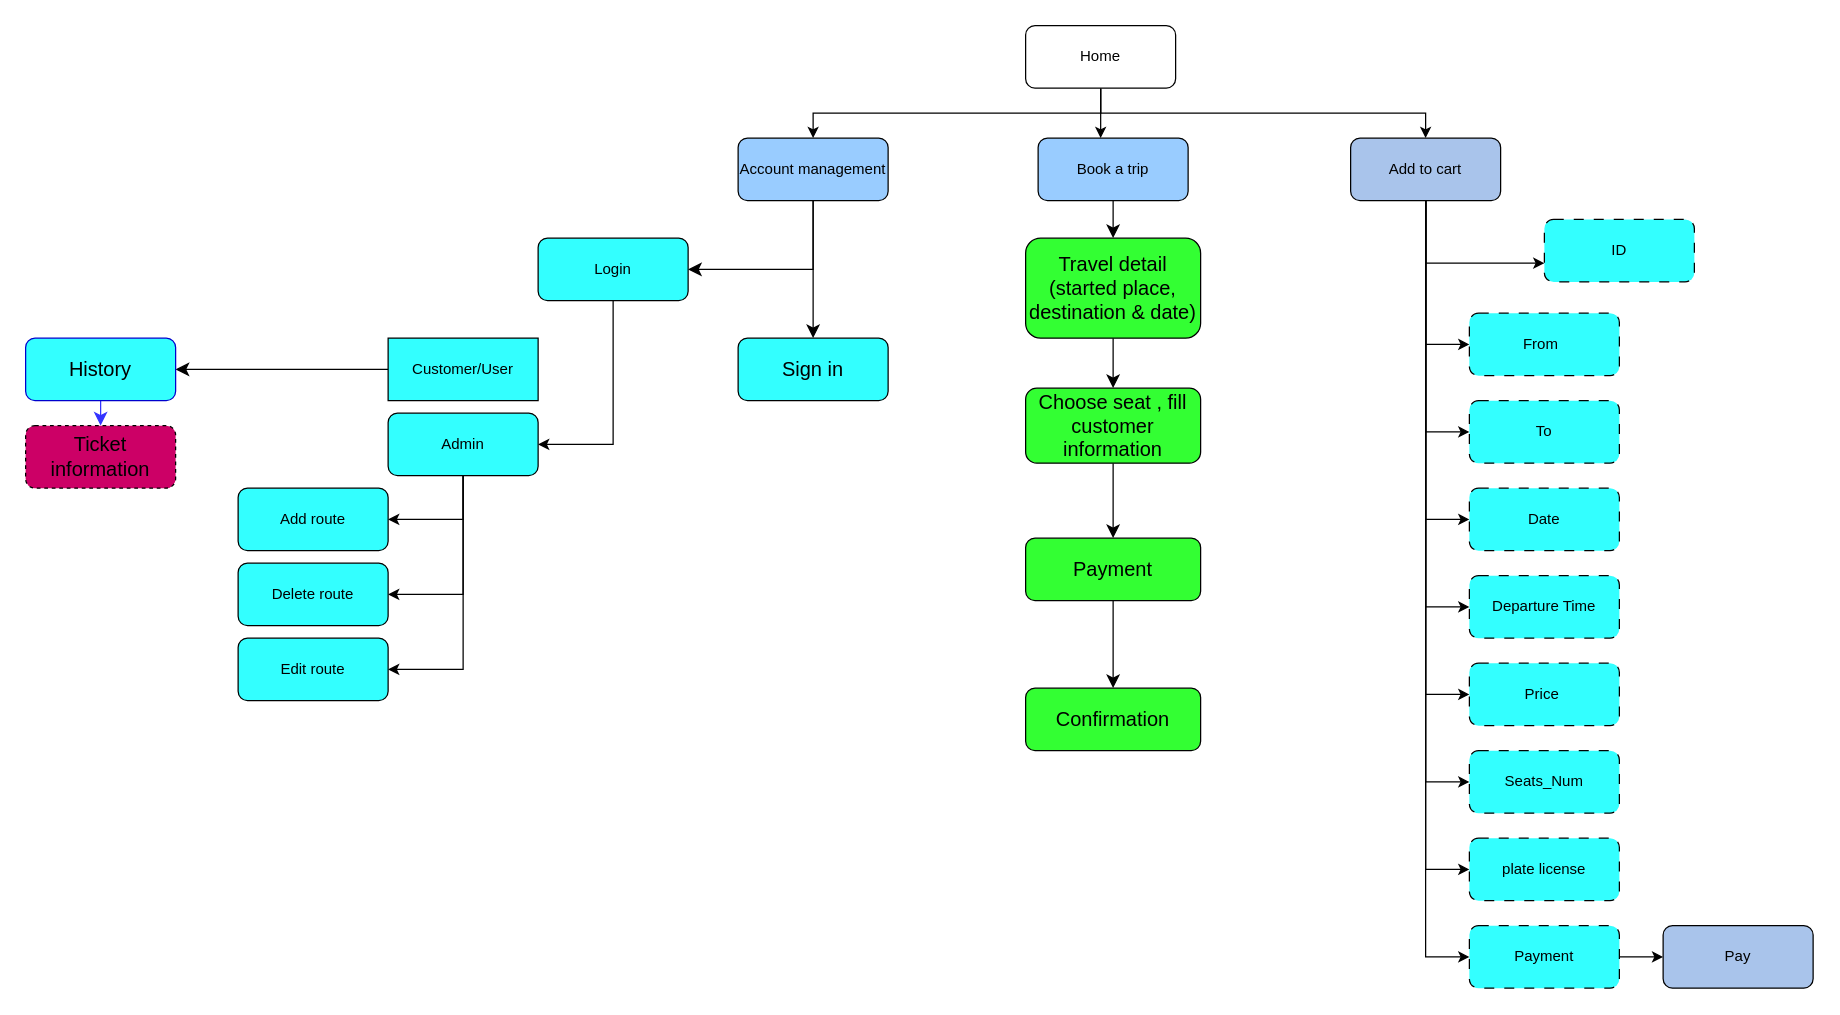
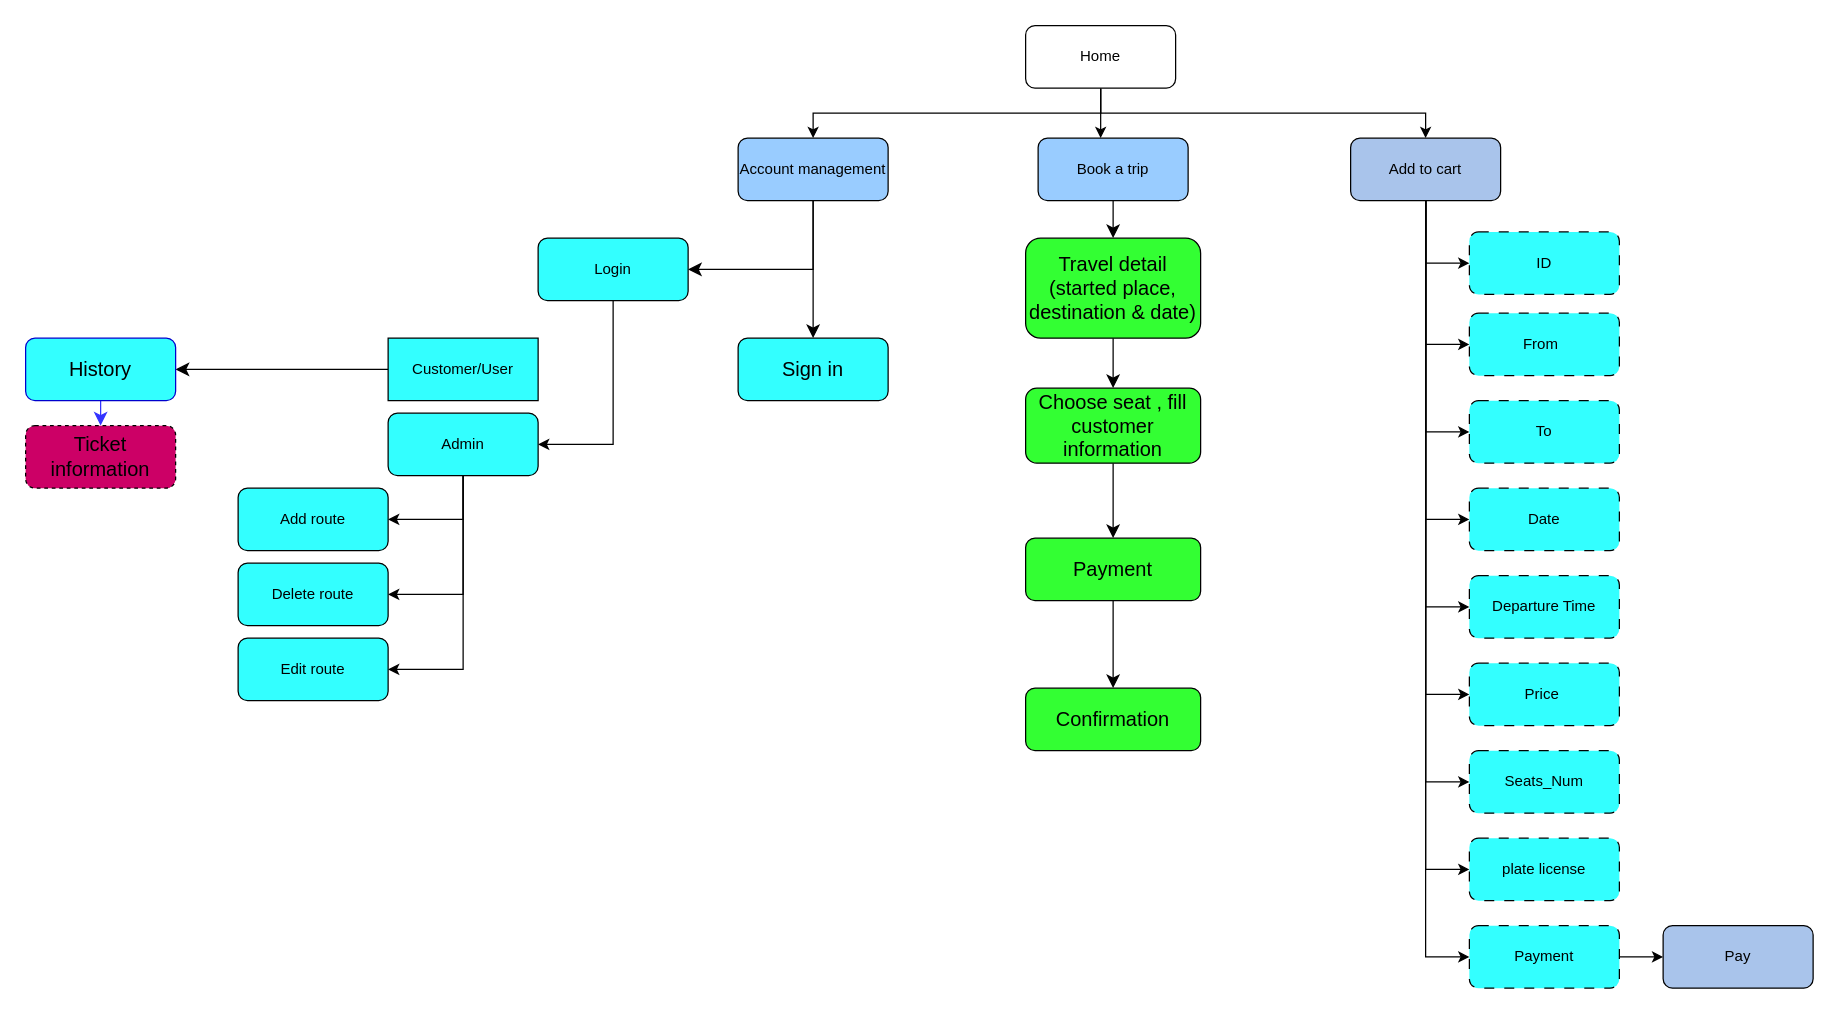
(1619, 251) -> (1544, 263)
